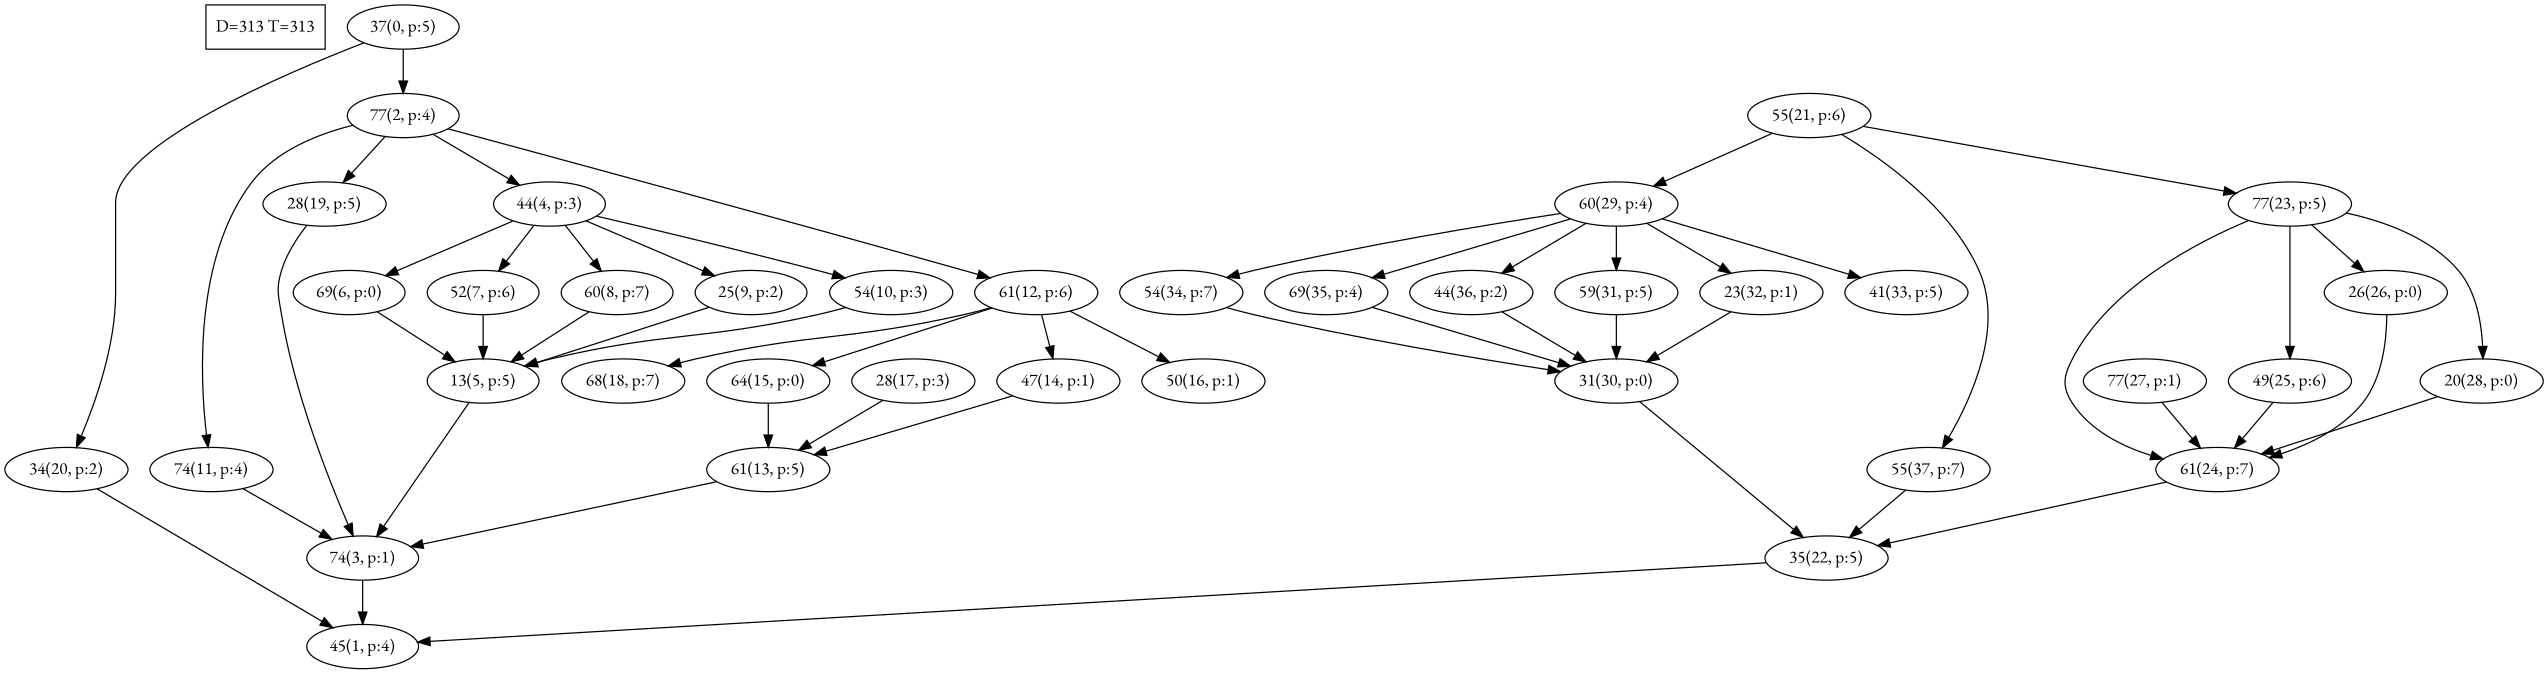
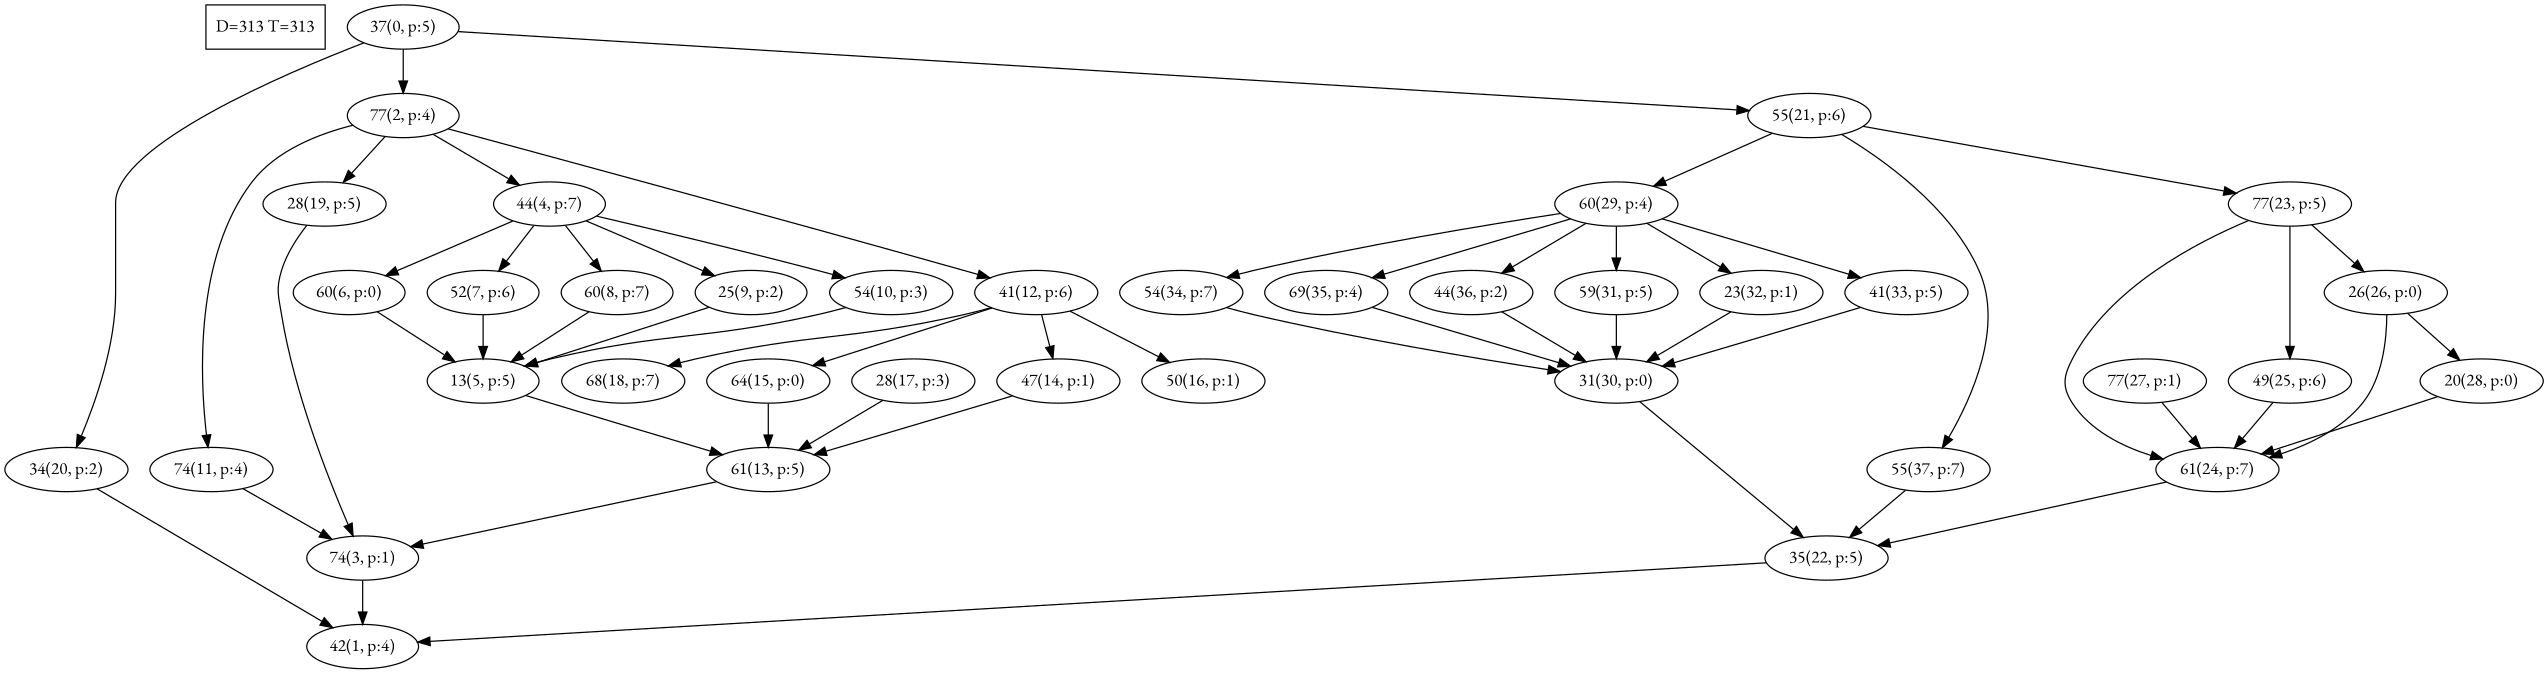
none -> (1098, 71)
(549, 204) -> (549, 204)
(2441, 254) -> (2429, 333)
(349, 293) -> (349, 293)
(1036, 293) -> (1036, 293)
none -> (1767, 335)
(426, 464) -> (618, 424)
(363, 647) -> (363, 647)
